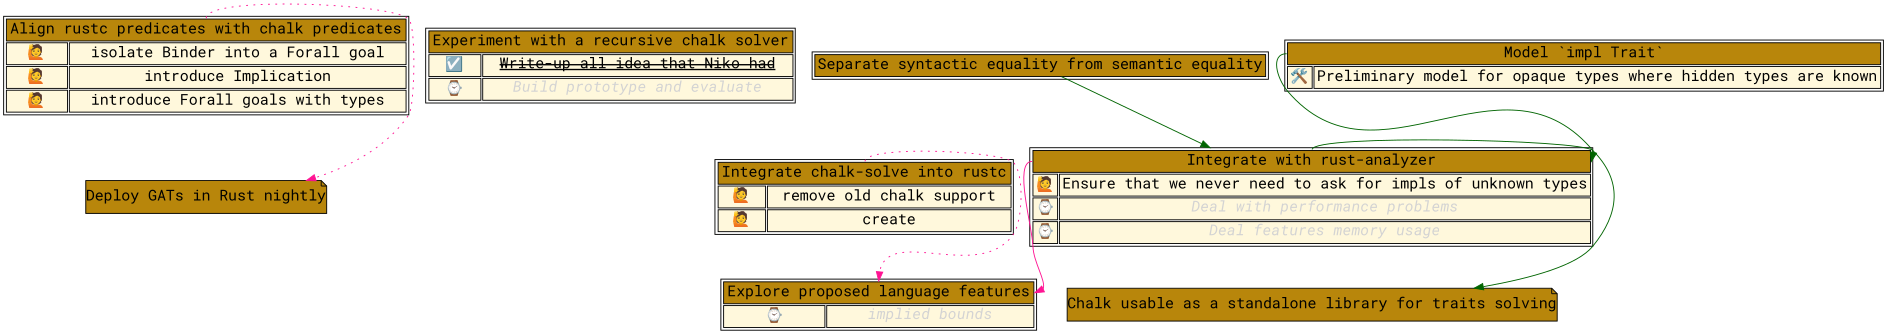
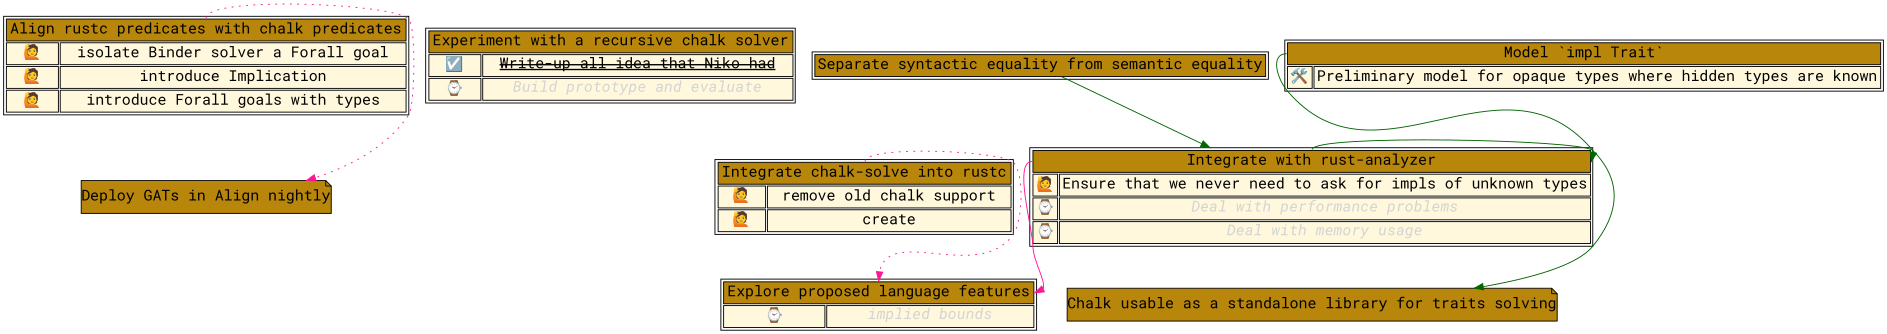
(238, 53) -> (233, 53)
(206, 197) -> (206, 197)
(1325, 231) -> (1325, 231)
